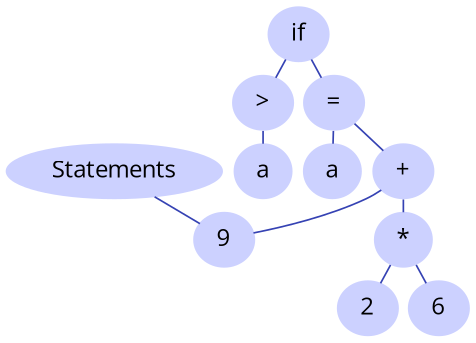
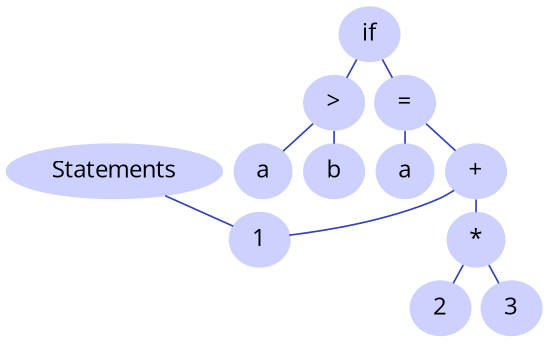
none -> (334, 171)
(224, 240) -> (260, 240)
(439, 308) -> (512, 308)
